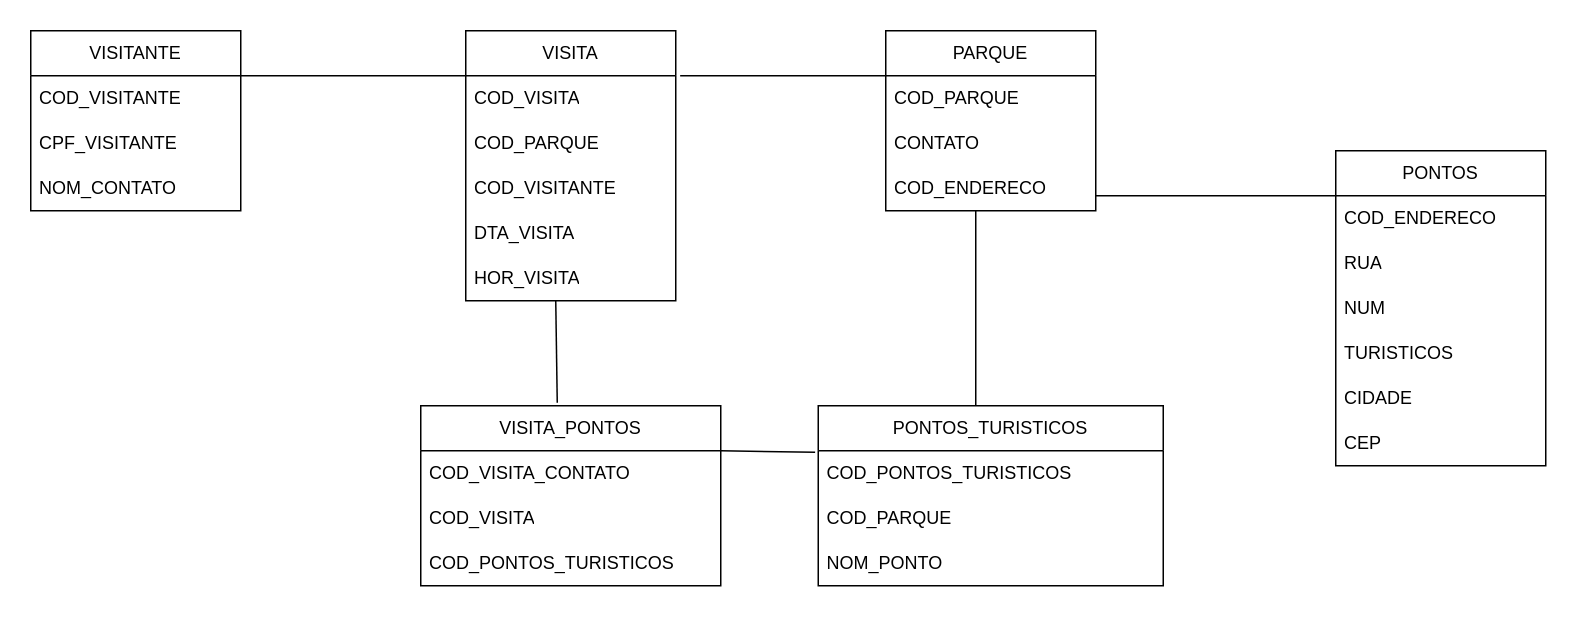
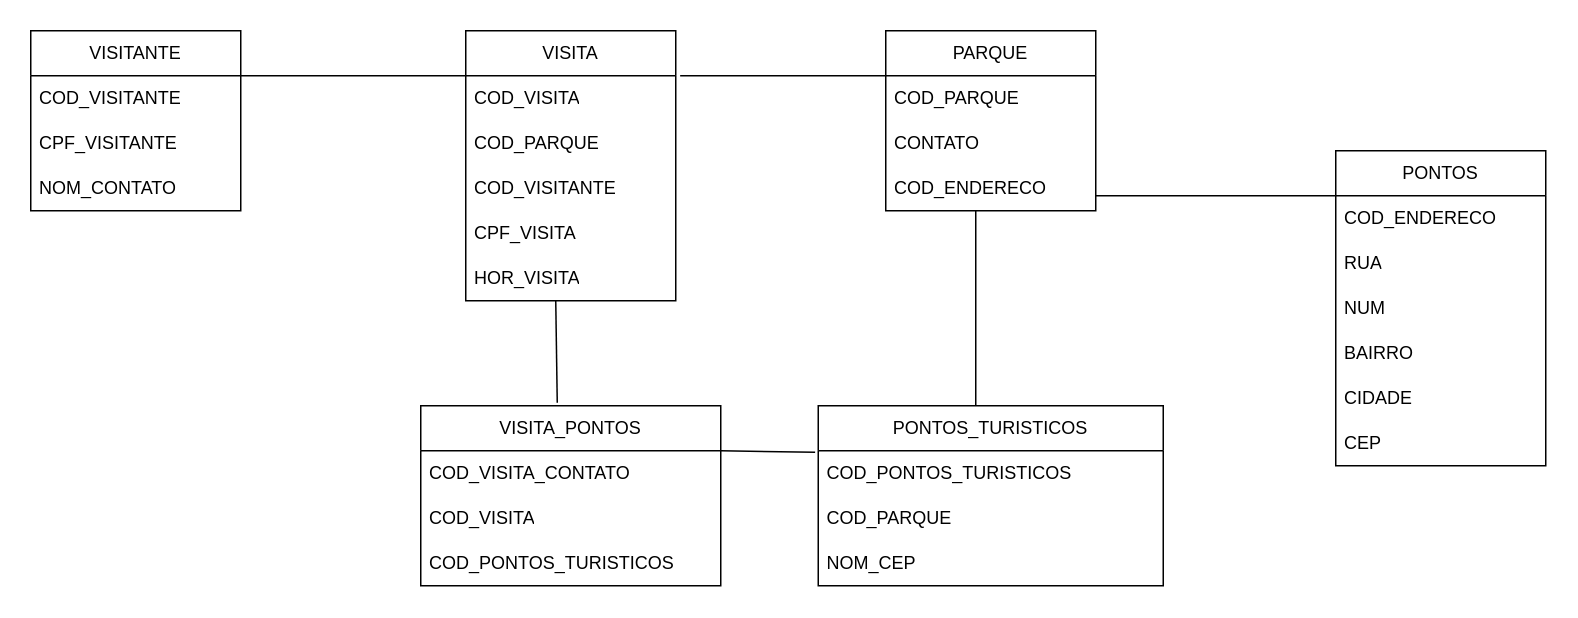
(525, 233) -> (525, 233)
(1395, 353) -> (1375, 353)
(873, 563) -> (863, 563)
